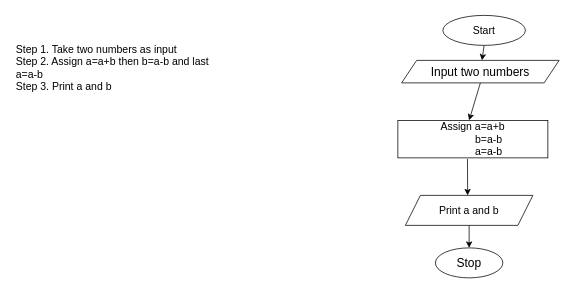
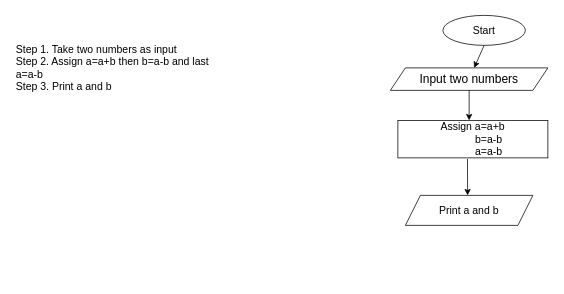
(480, 72) -> (469, 79)
(469, 241) -> none
(469, 263) -> none
